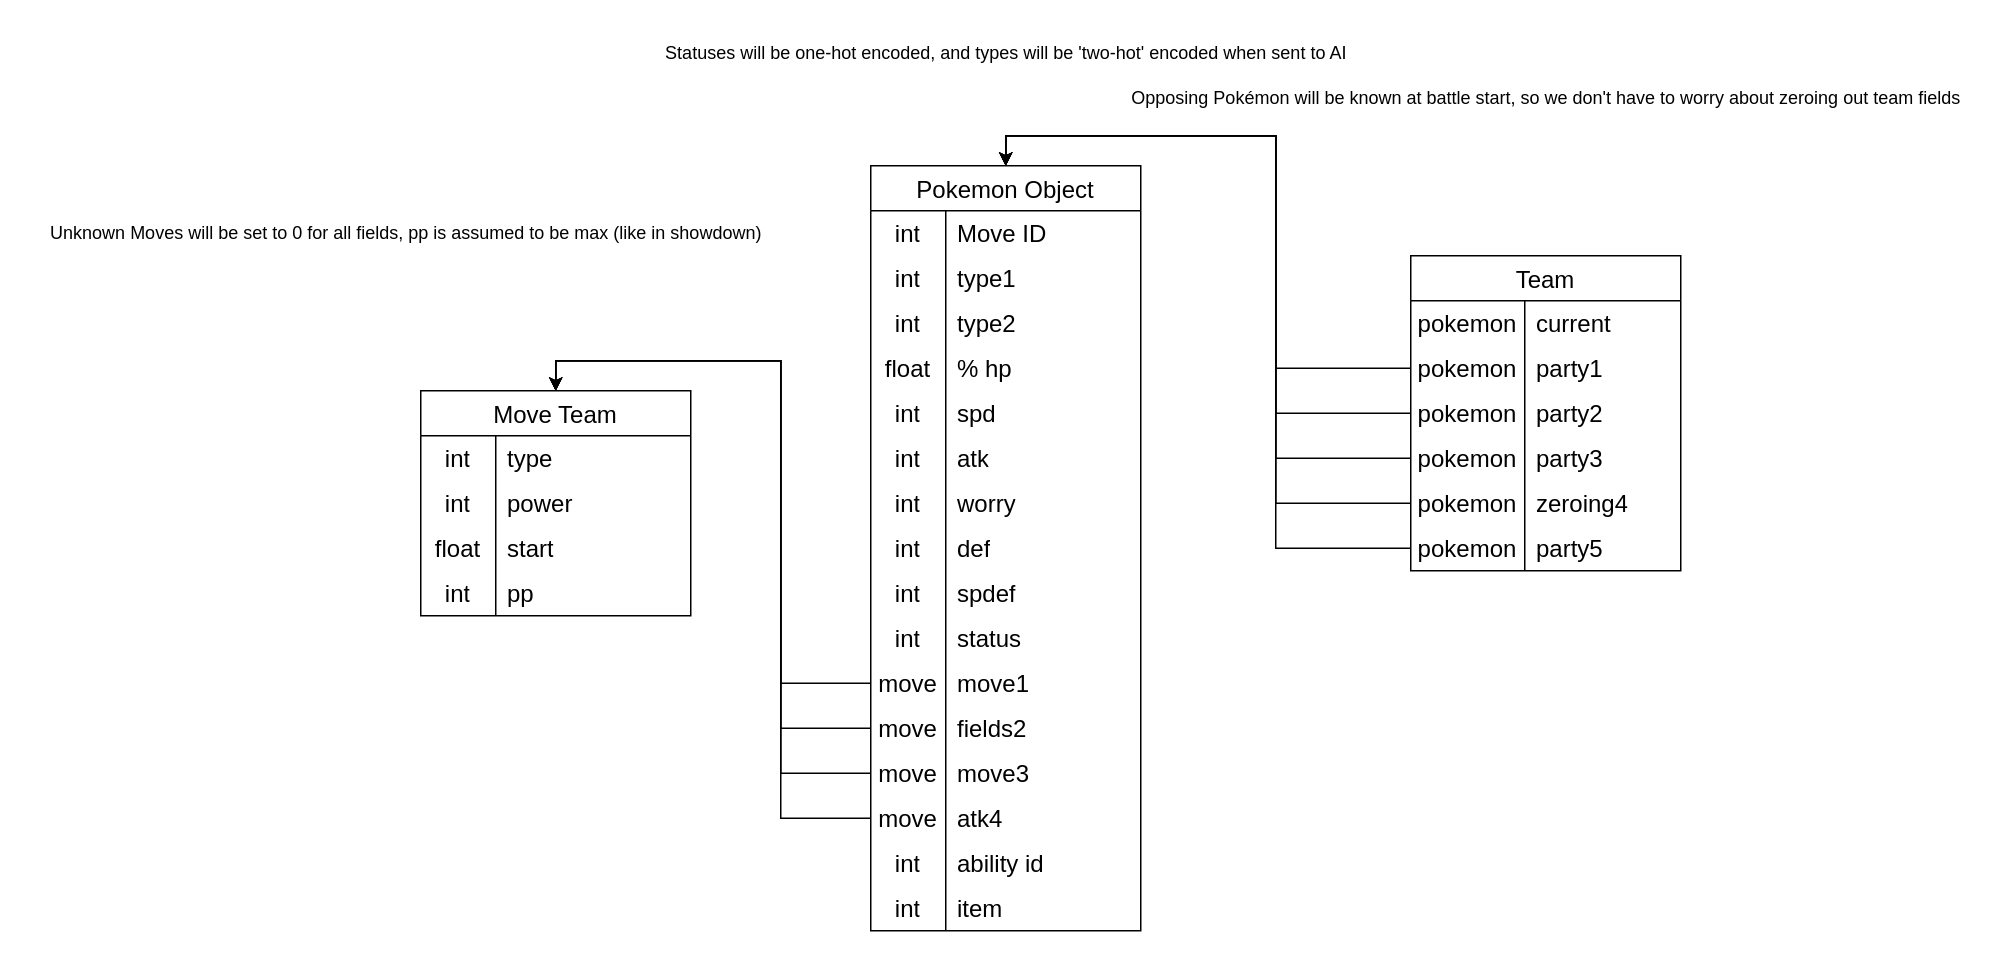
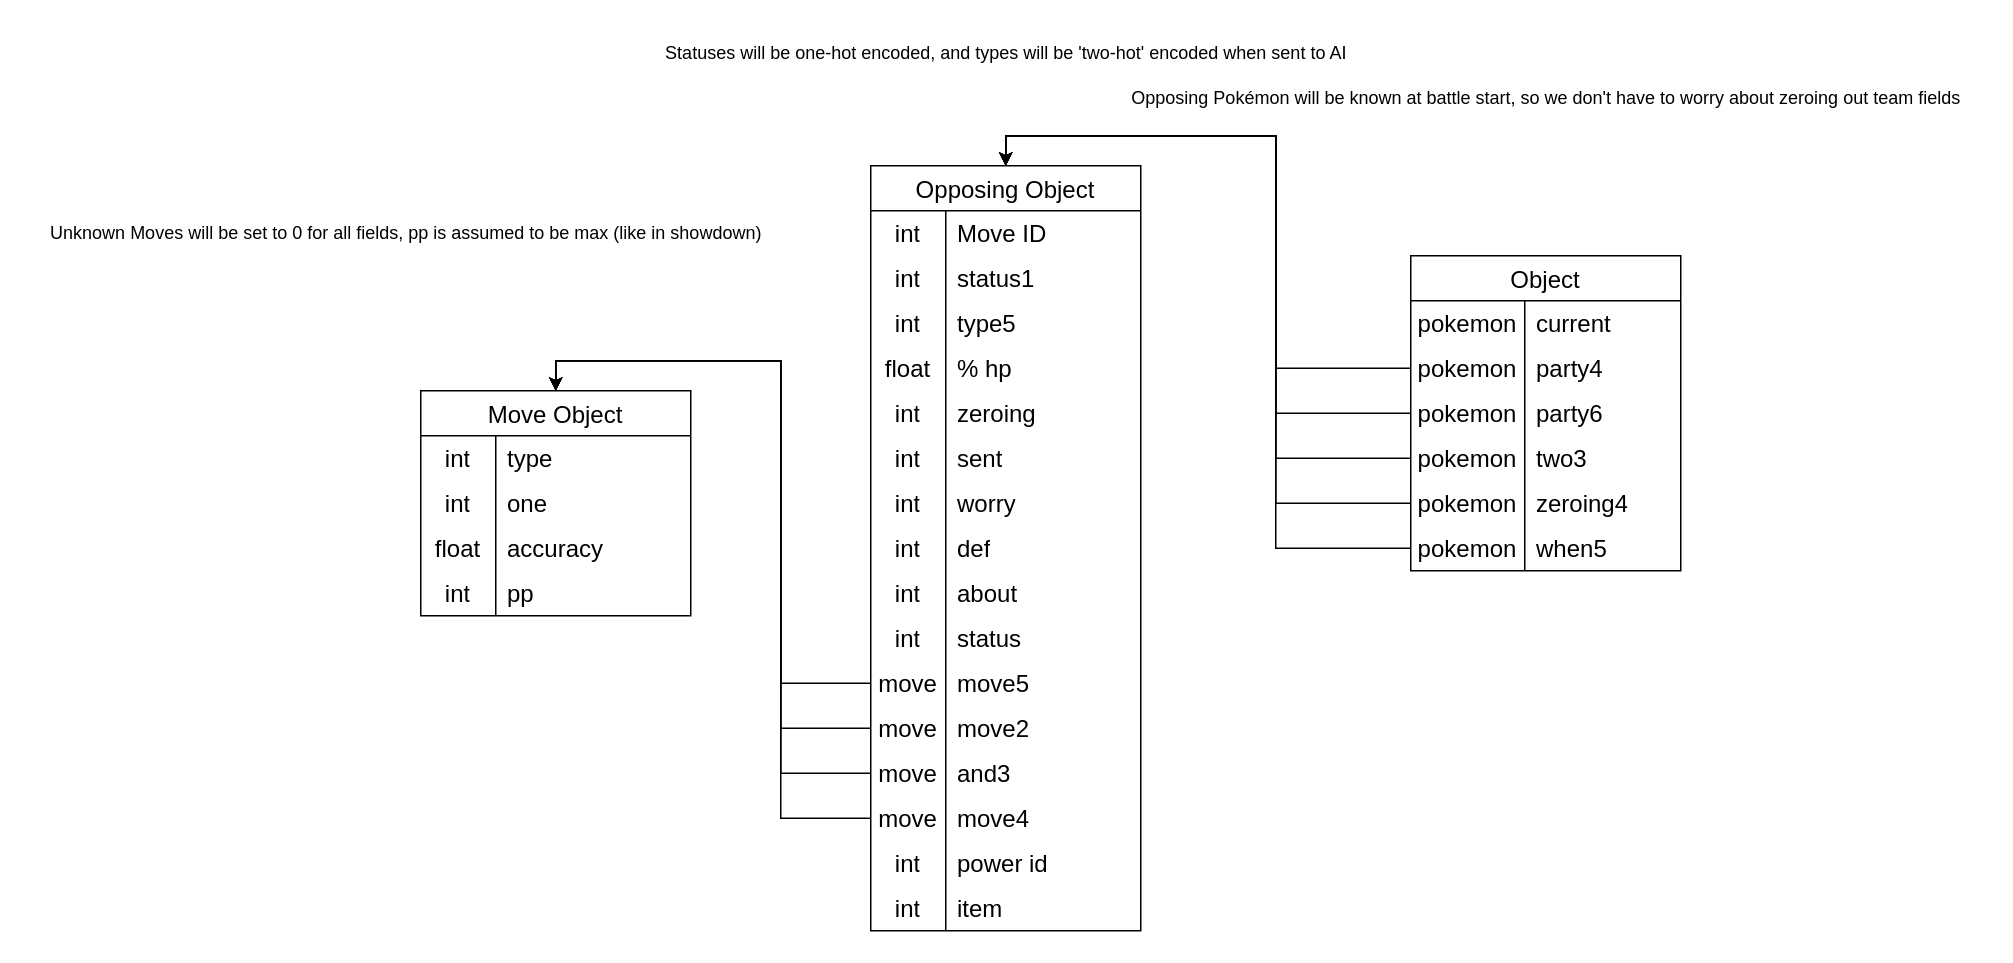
(1005, 190) -> (1005, 190)
(991, 278) -> (1005, 278)
(1545, 280) -> (1545, 280)
(991, 323) -> (991, 323)
(1577, 368) -> (1577, 368)
(978, 413) -> (1002, 413)
(1577, 413) -> (1577, 413)
(555, 415) -> (555, 415)
(978, 458) -> (985, 458)
(1577, 458) -> (1564, 458)
(541, 503) -> (528, 503)
(541, 548) -> (562, 548)
(1577, 548) -> (1570, 548)
(991, 593) -> (991, 593)
(991, 683) -> (991, 683)
(999, 728) -> (991, 728)
(991, 773) -> (985, 773)
(985, 818) -> (991, 818)
(1009, 863) -> (1005, 863)
